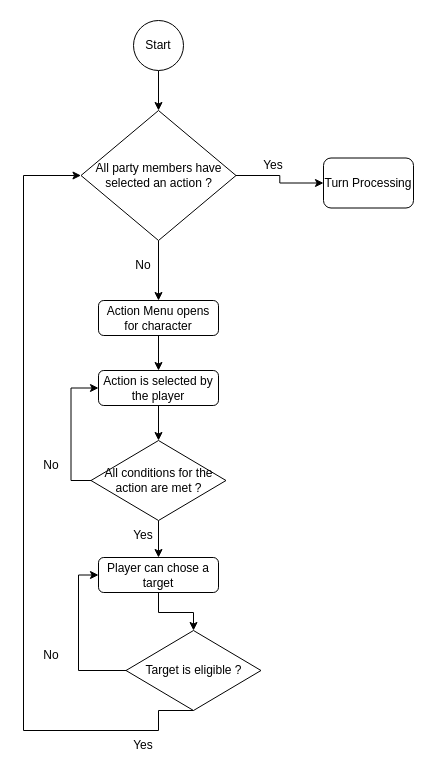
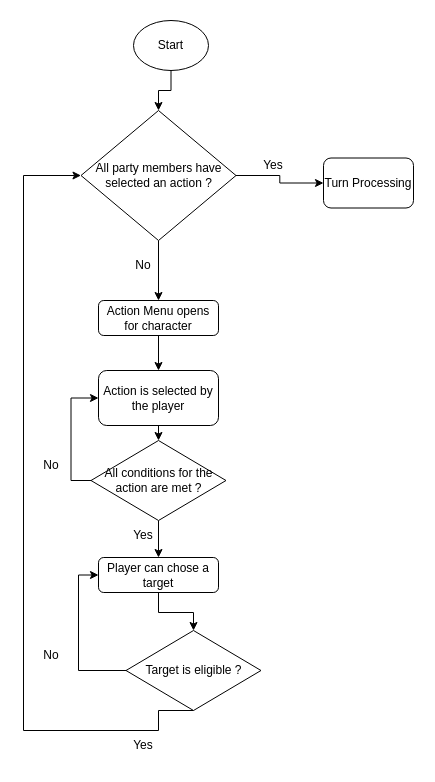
(159, 46) -> (171, 46)
(159, 388) -> (159, 398)
